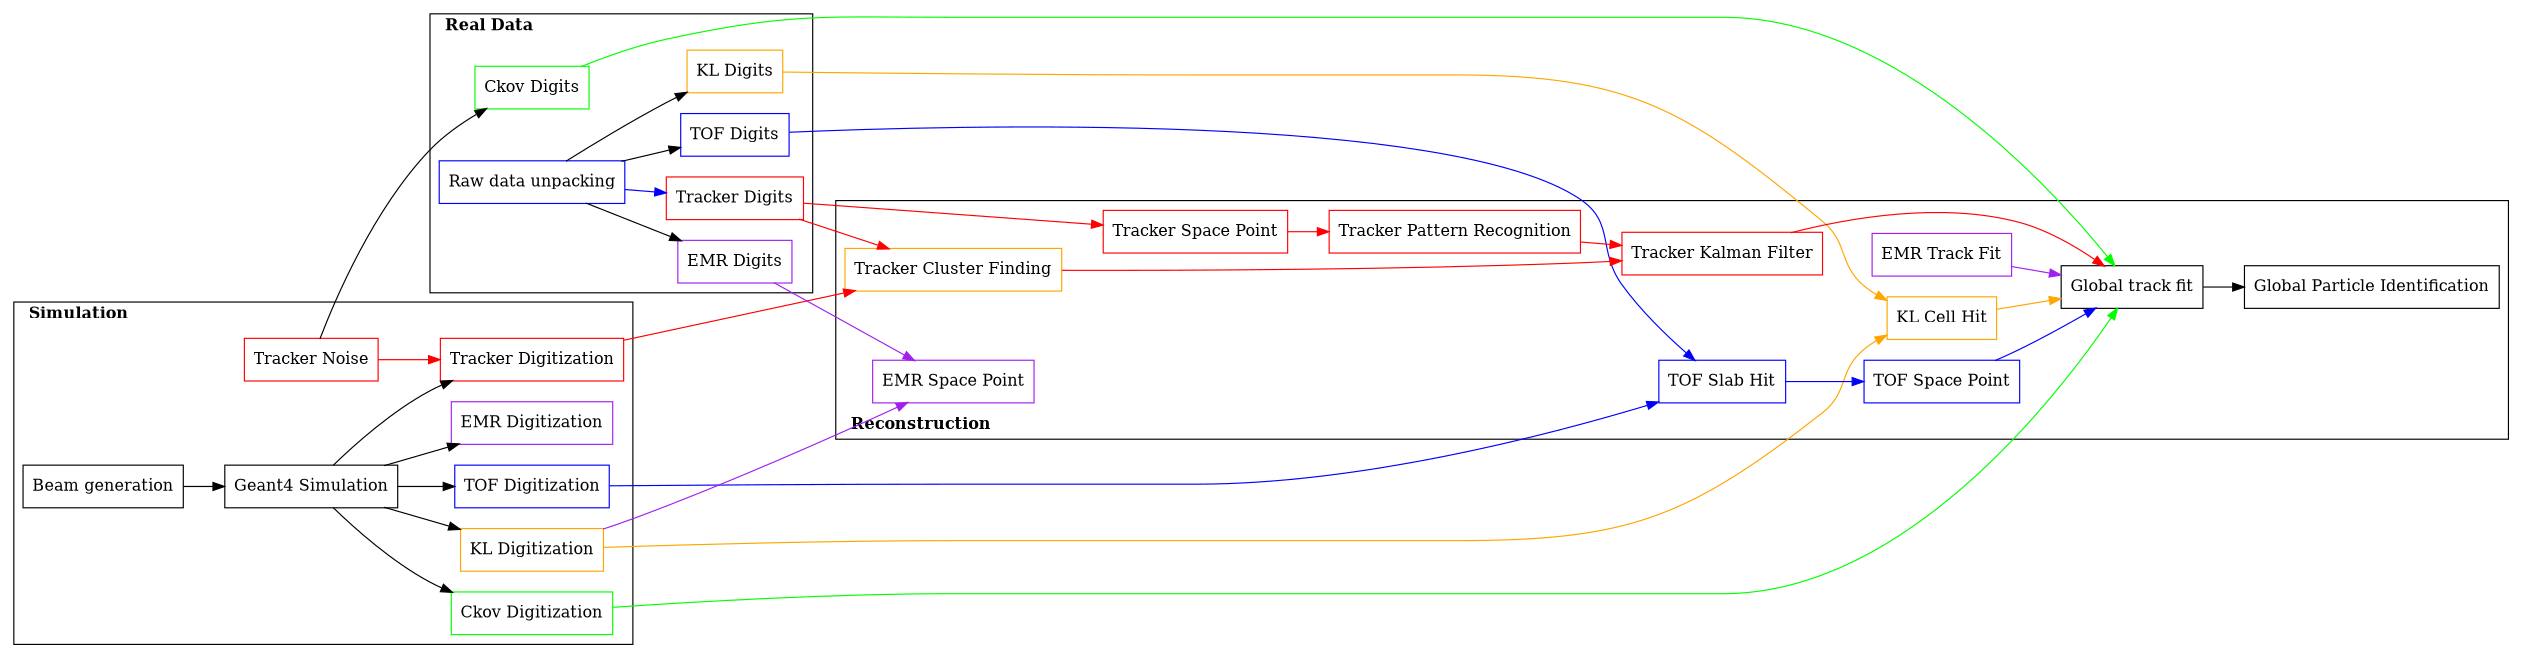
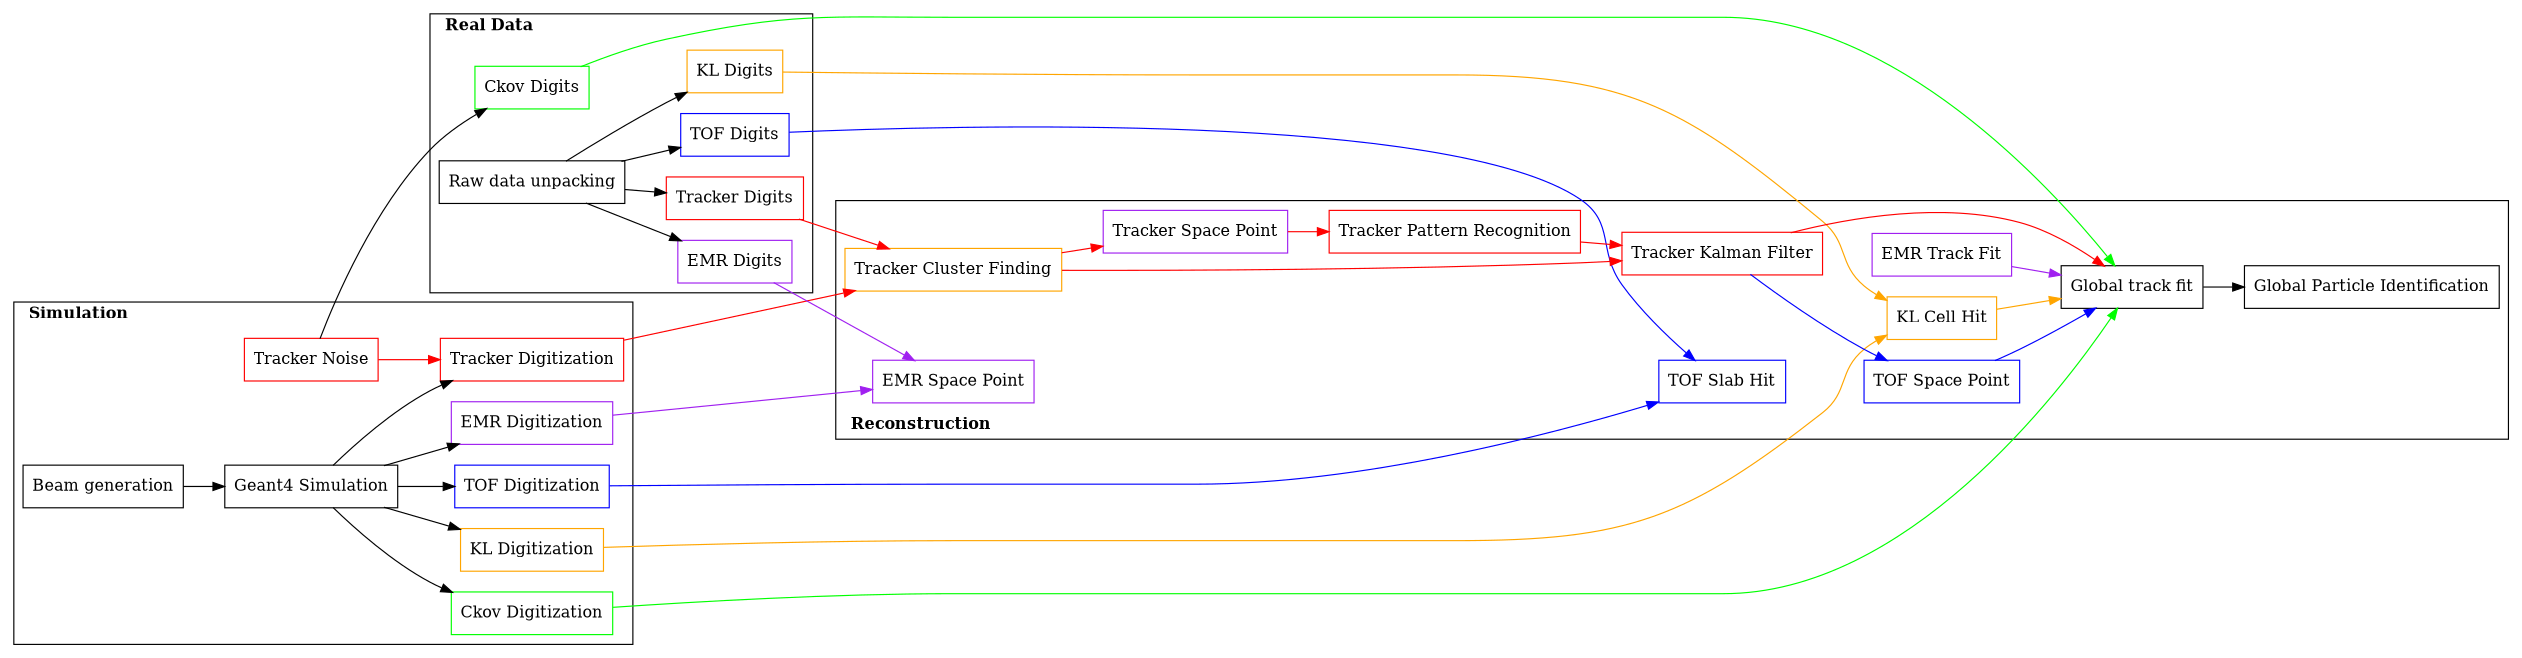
(532, 182) -> (532, 182)
(640, 191) -> (640, 191)
(948, 214) -> (1077, 250)
(1195, 232) -> (1195, 232)
(1819, 382) -> (1812, 318)
(752, 471) -> (737, 403)
